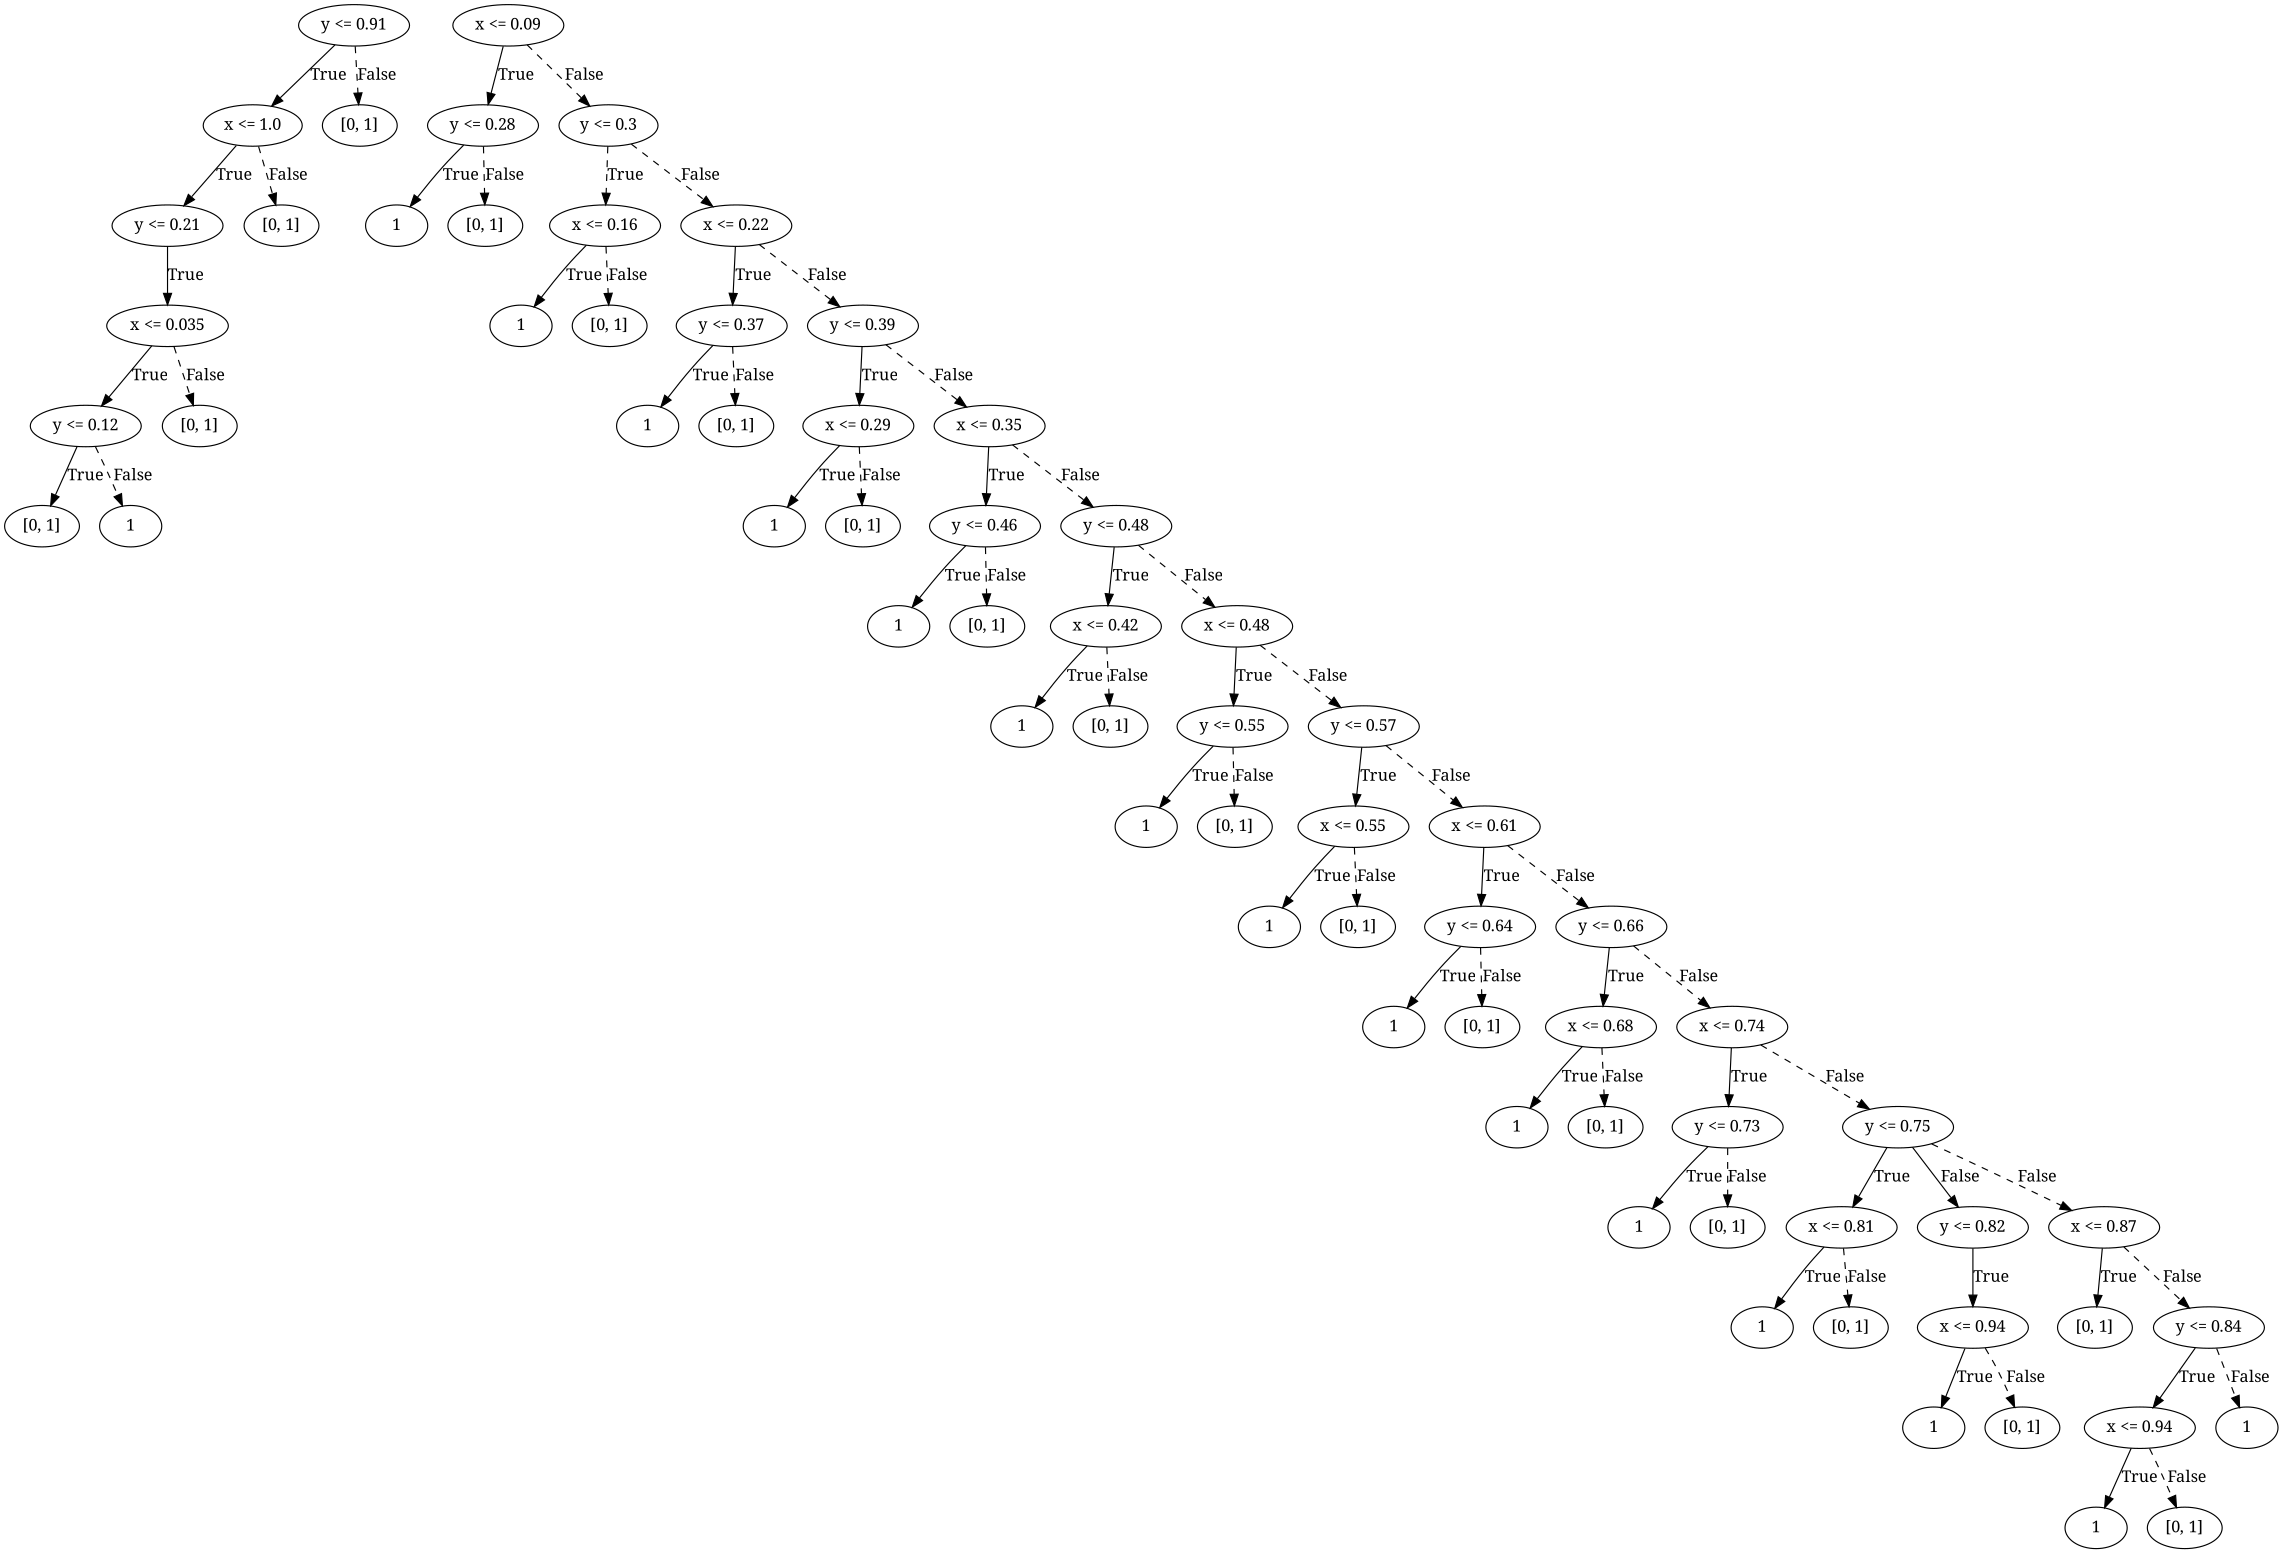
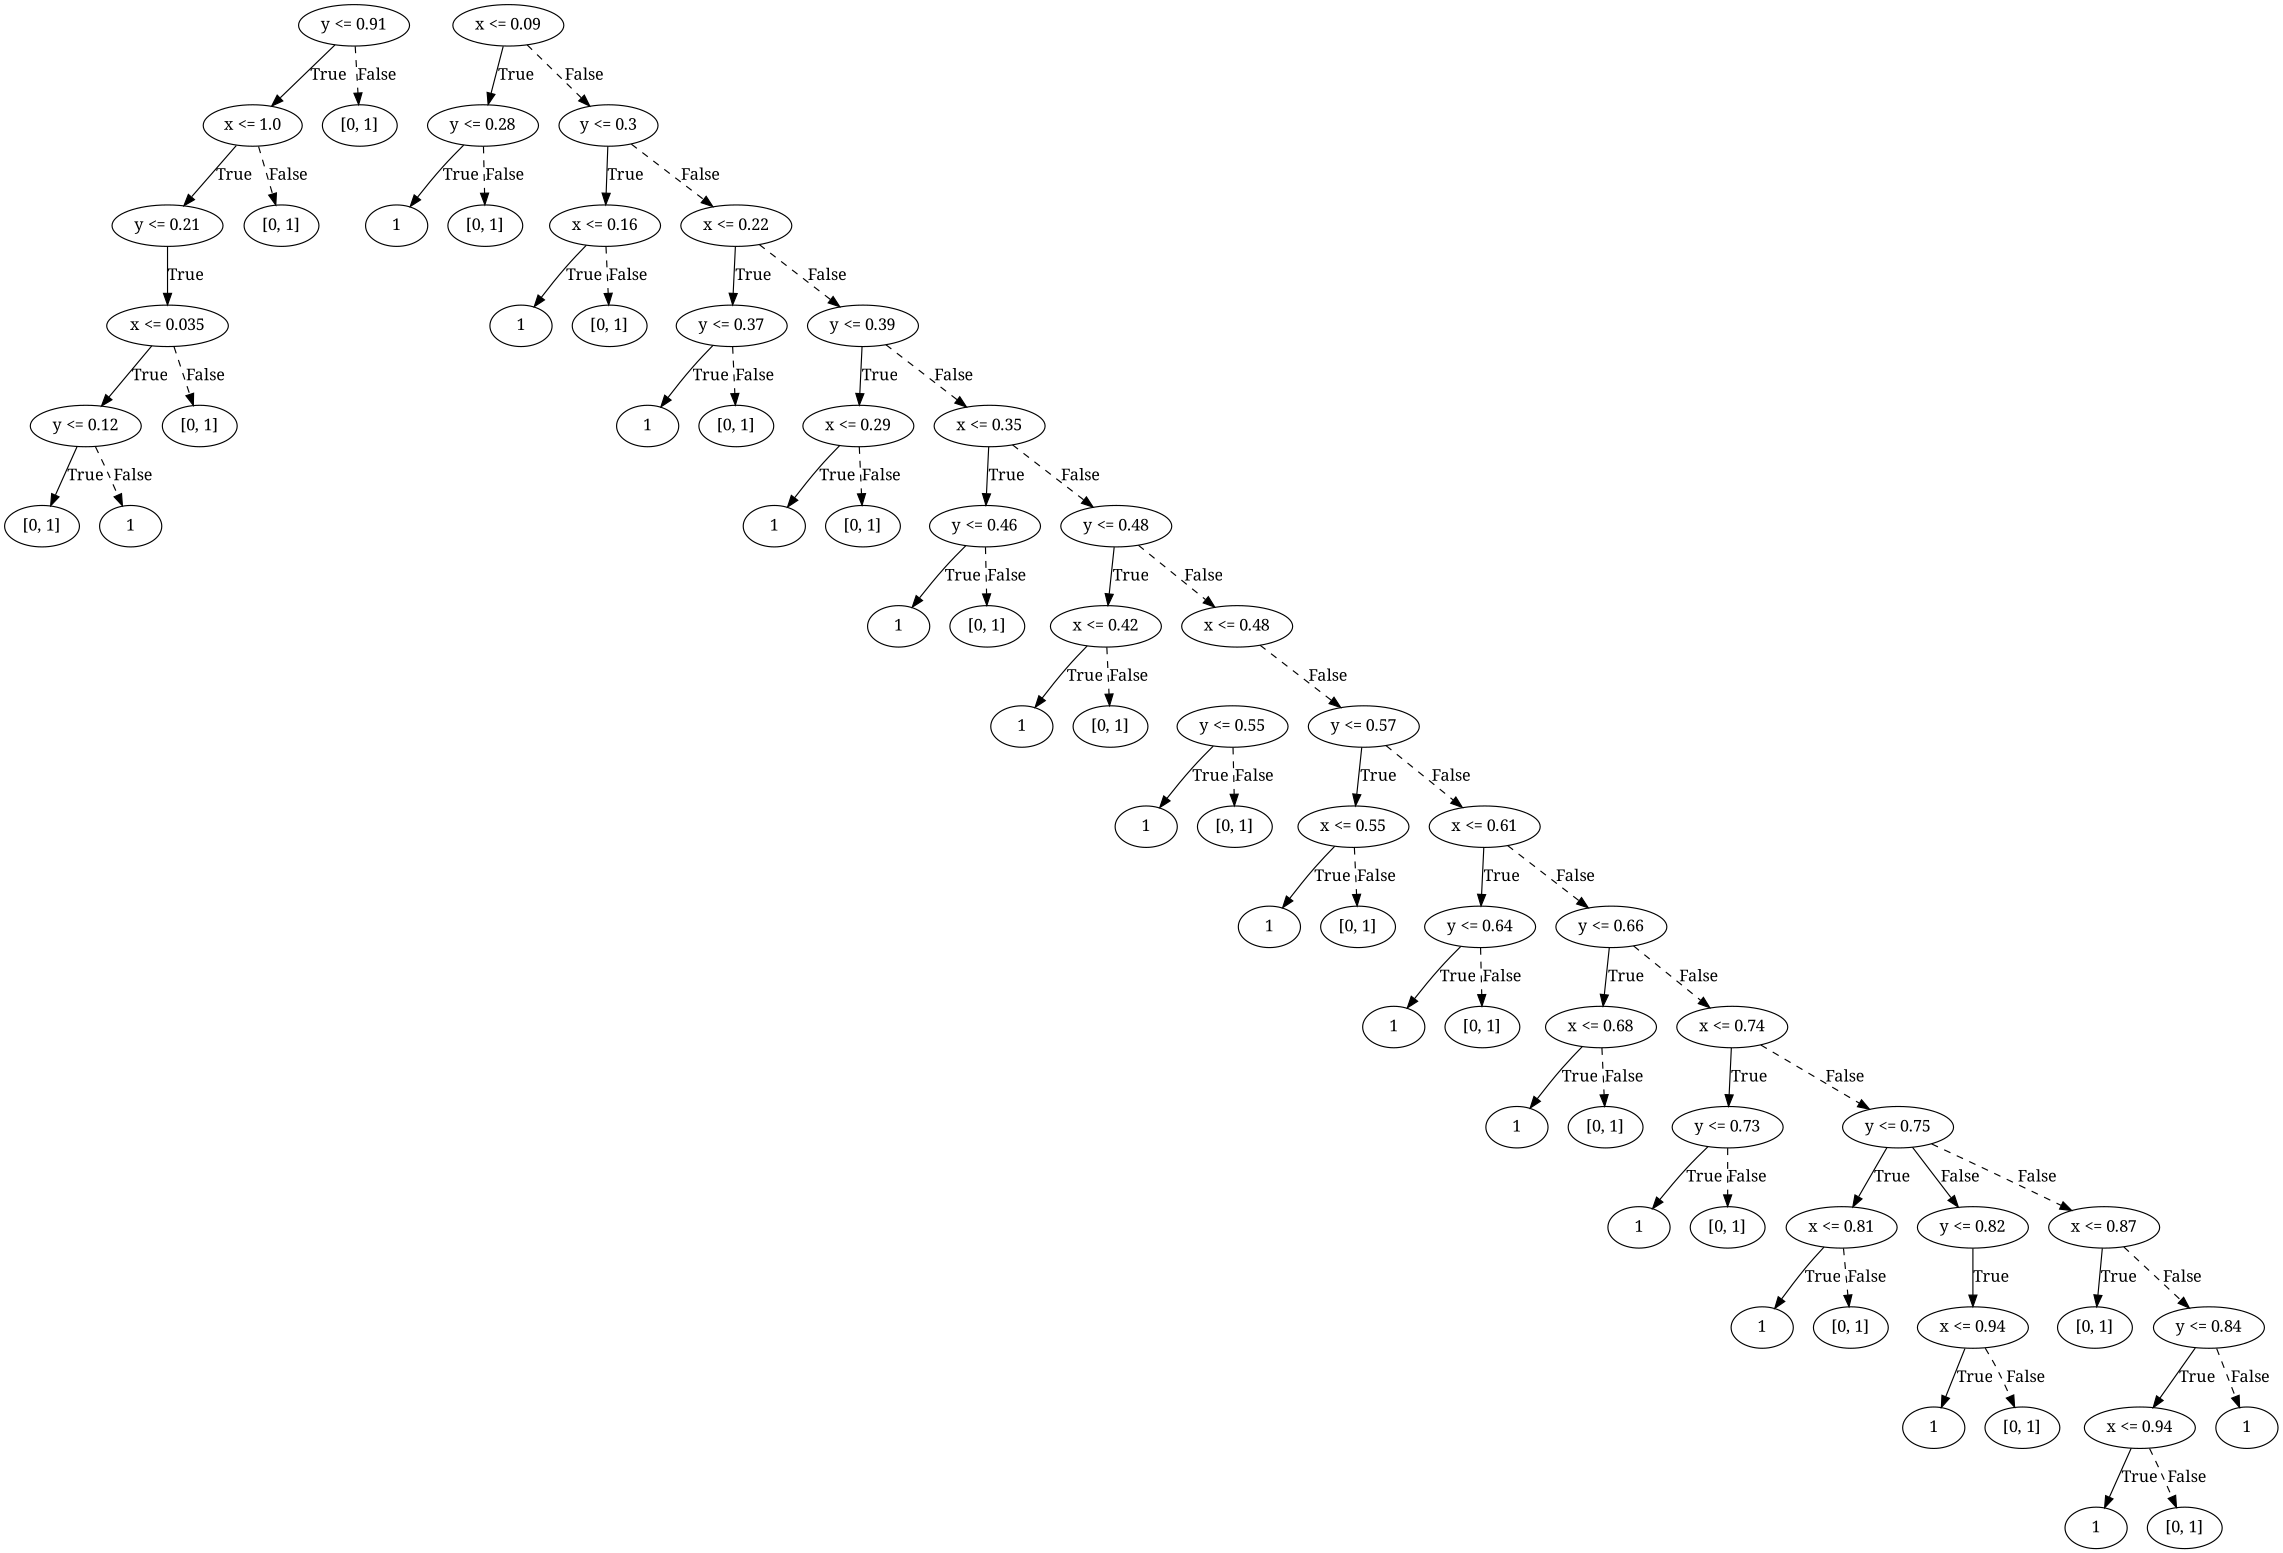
(607, 170) -> (607, 170)
(1235, 671) -> none
